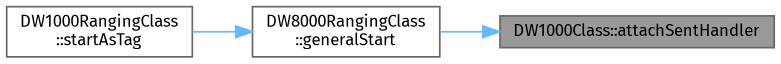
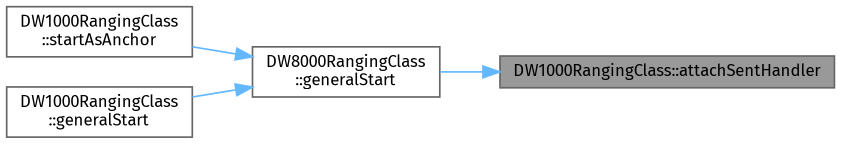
(99, 32) -> (99, 112)
none -> (99, 32)
(637, 32) -> (667, 72)
